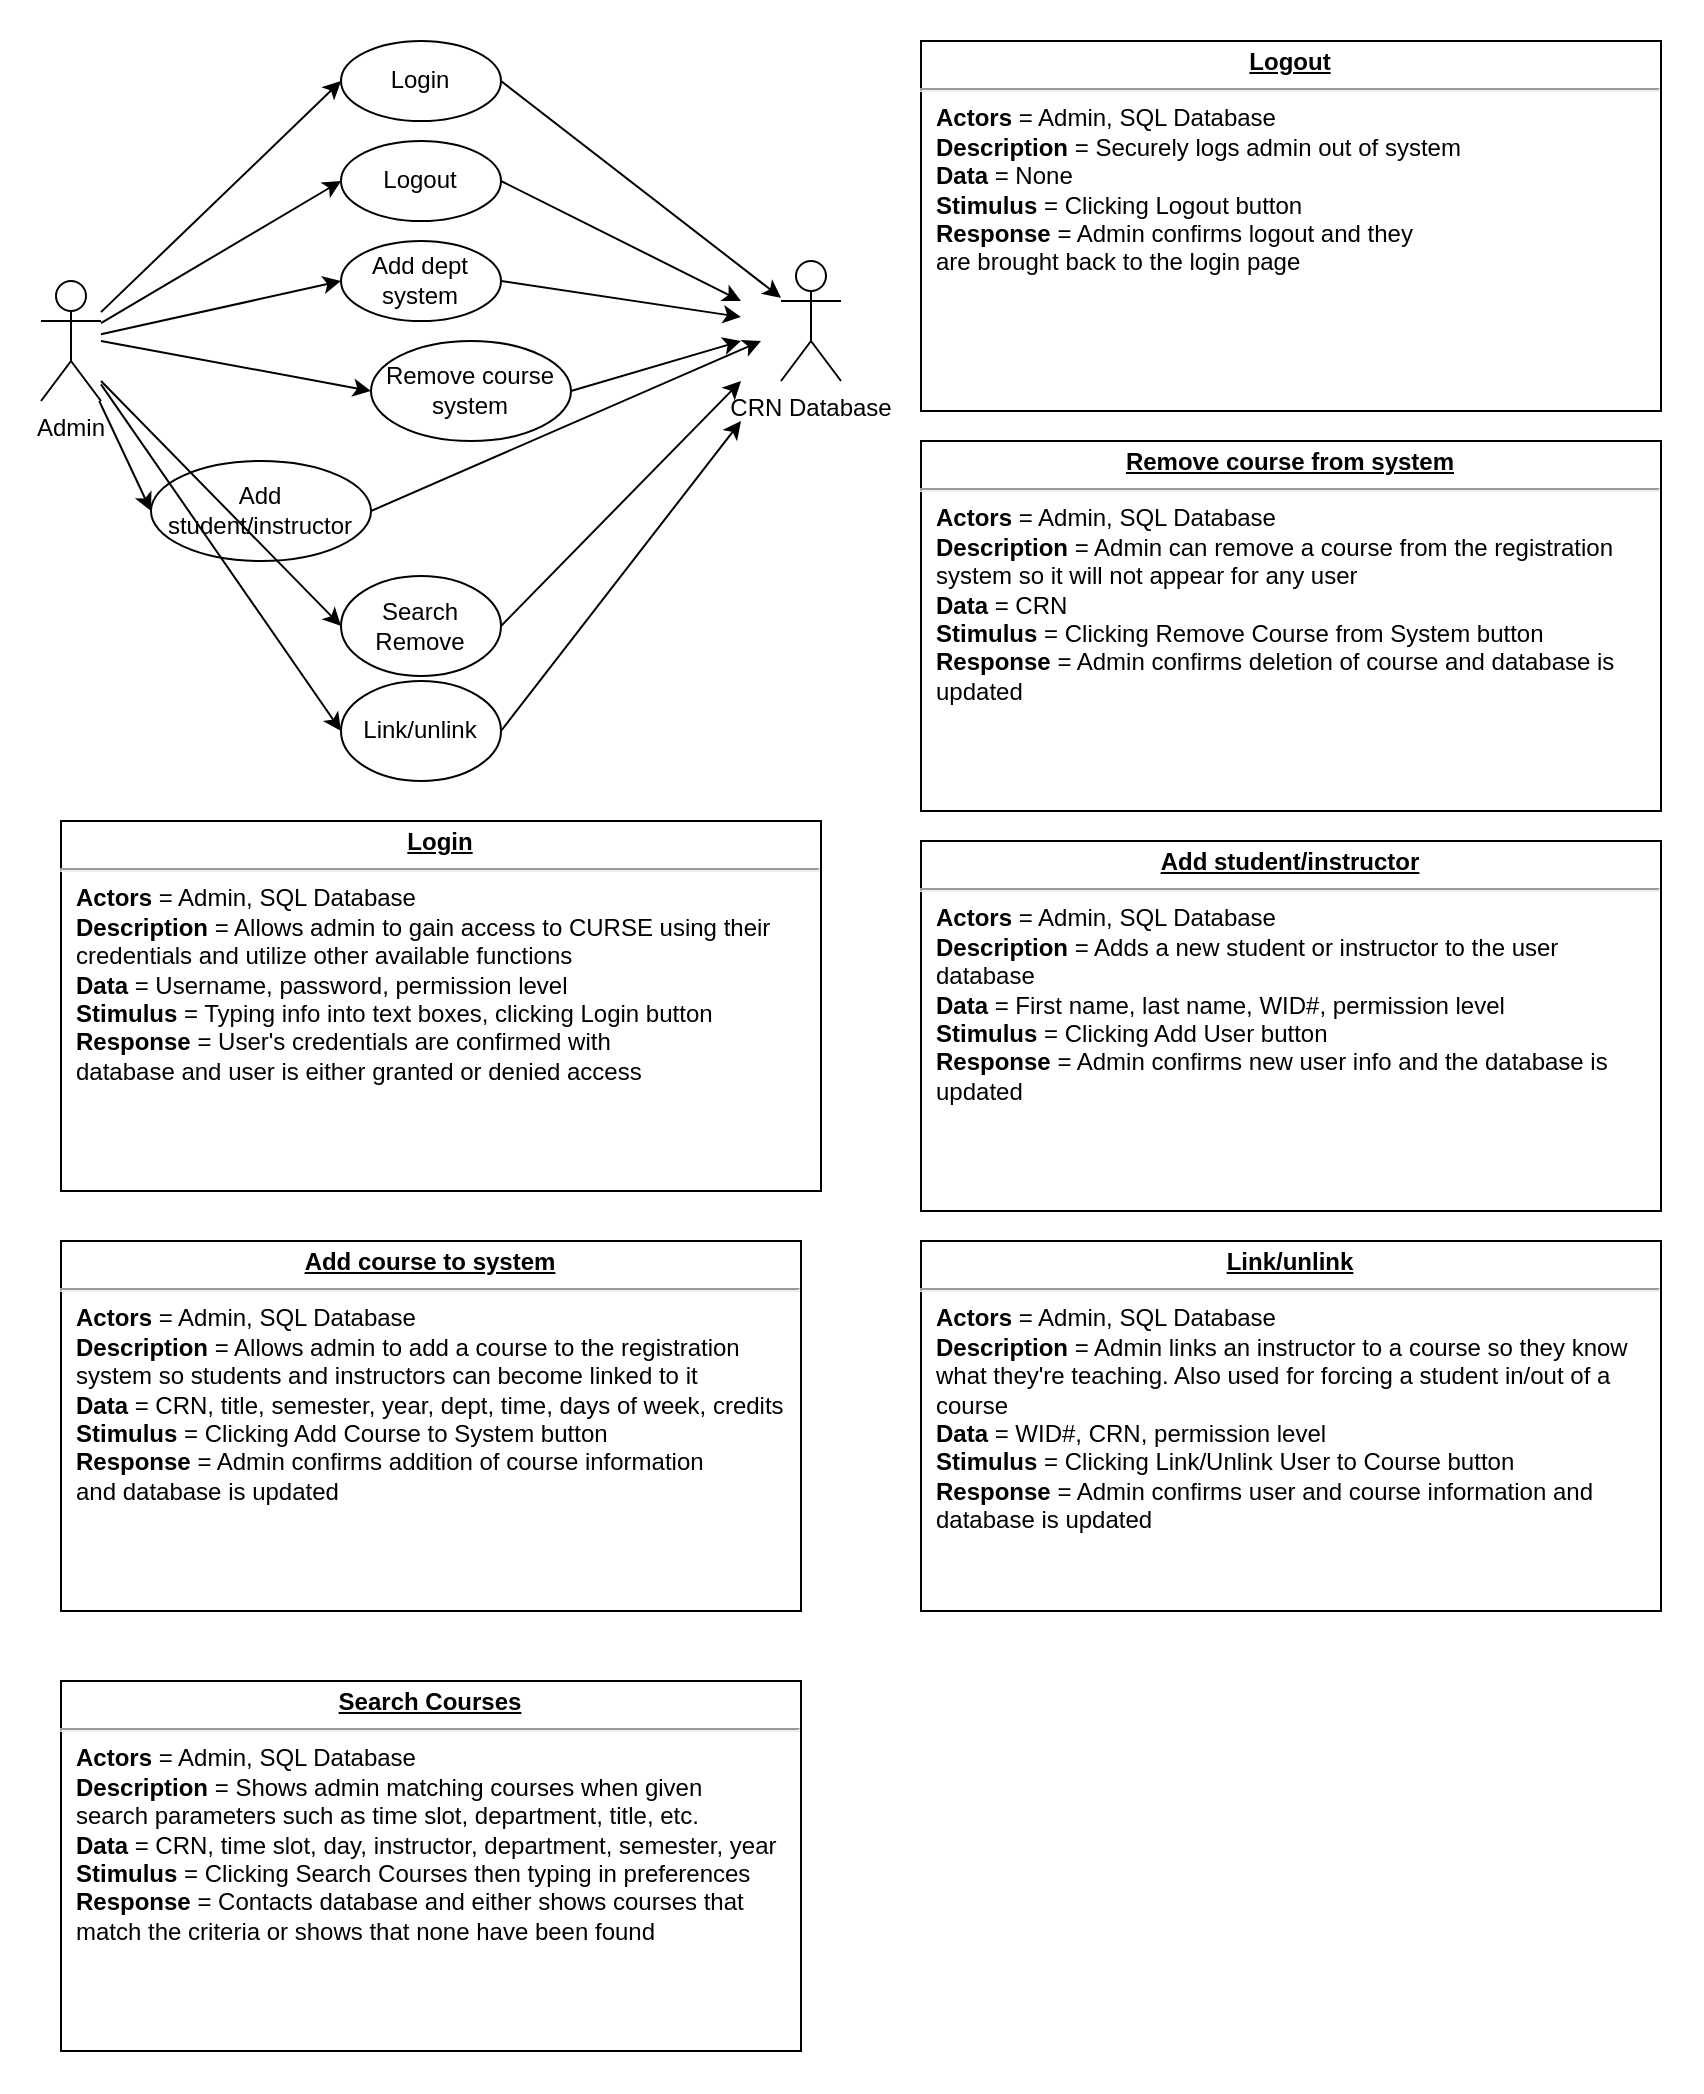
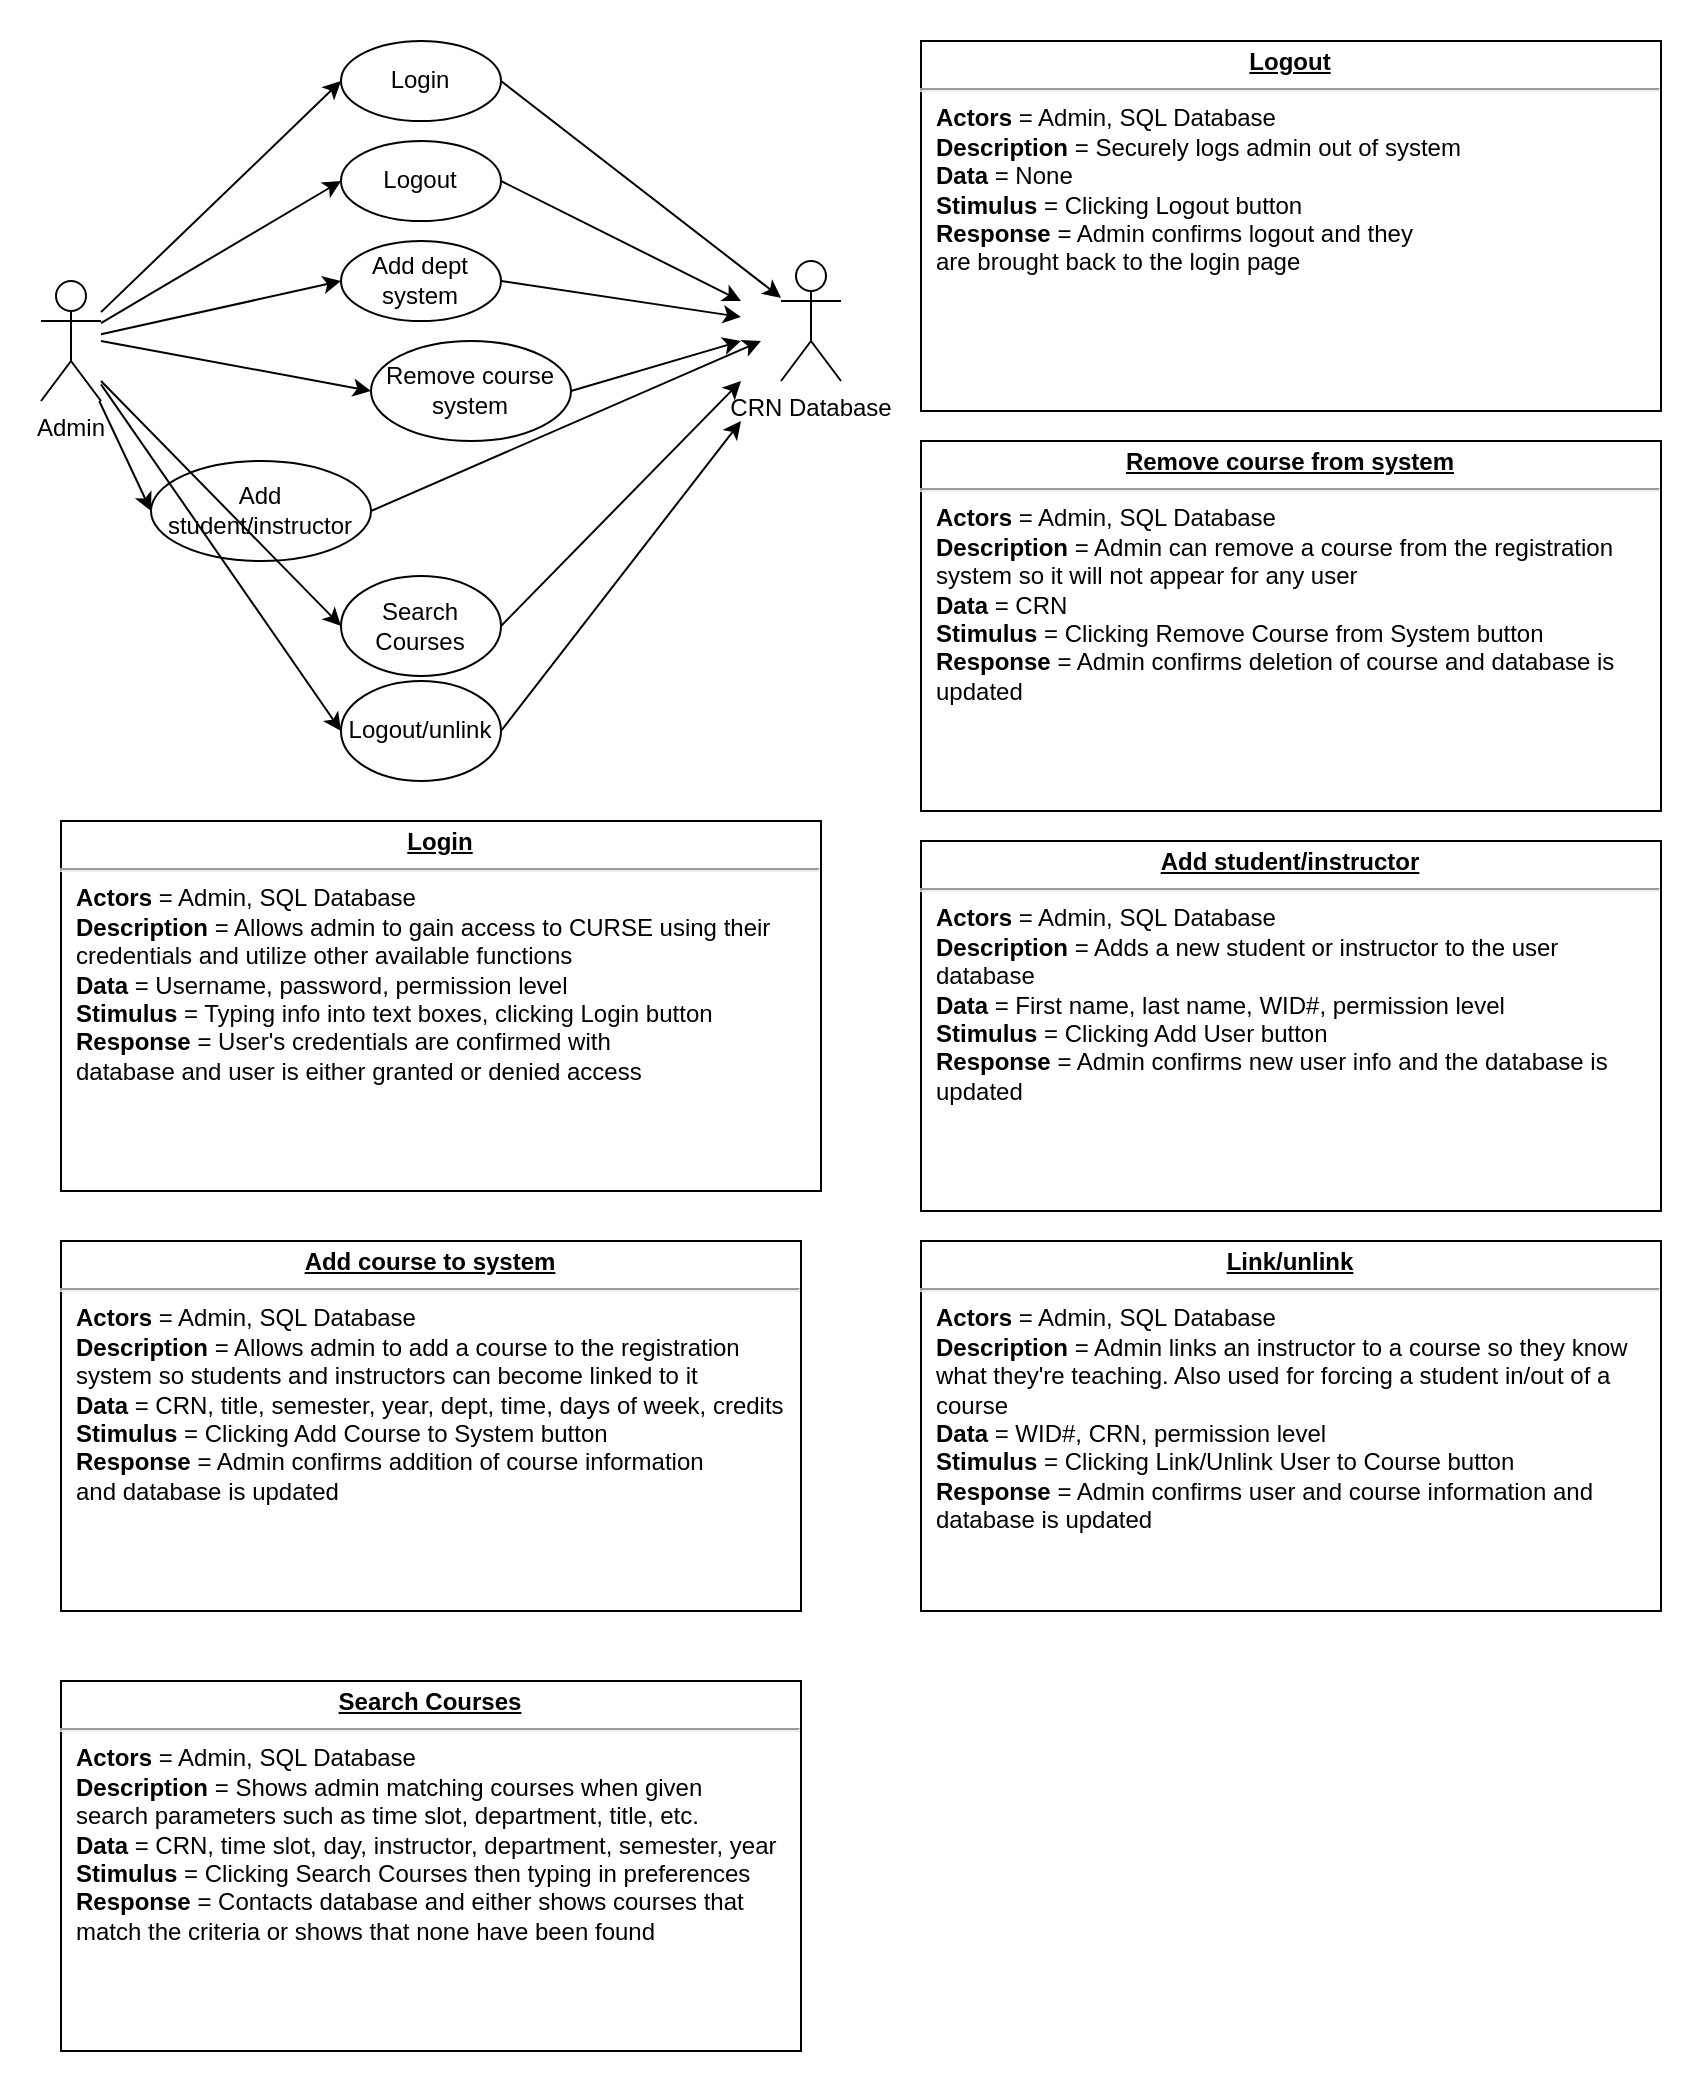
(421, 627) -> (421, 627)
(421, 731) -> (421, 731)
